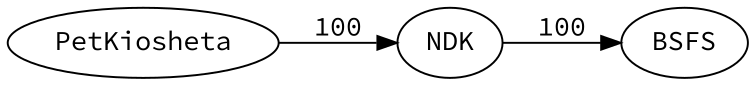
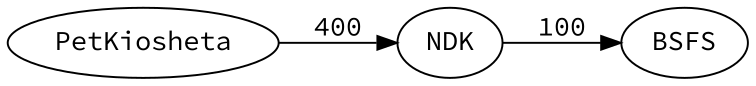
(338, 28) -> (338, 28)
